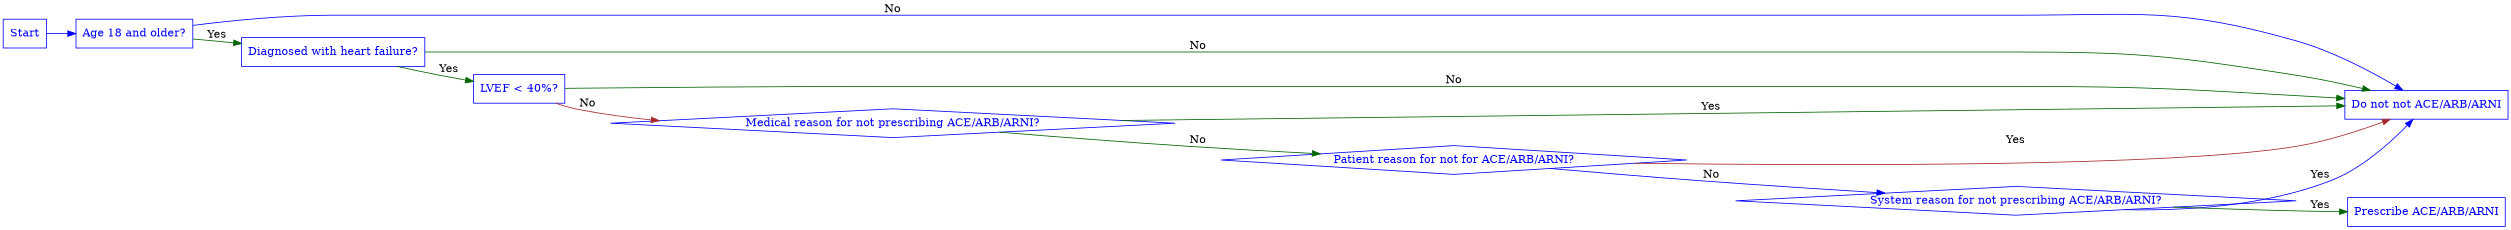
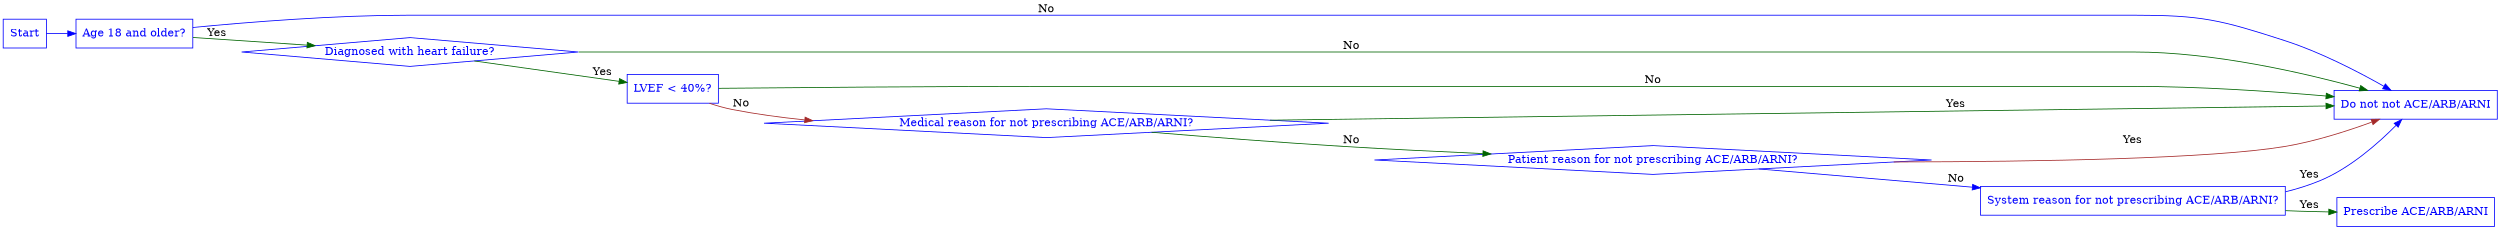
(333, 52) -> (410, 52)
(1454, 160) -> (1653, 160)
(2016, 201) -> (2133, 201)
